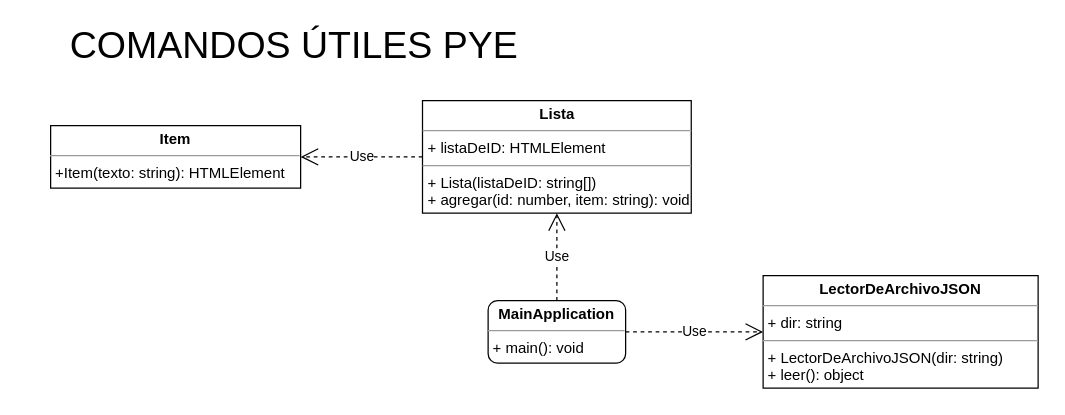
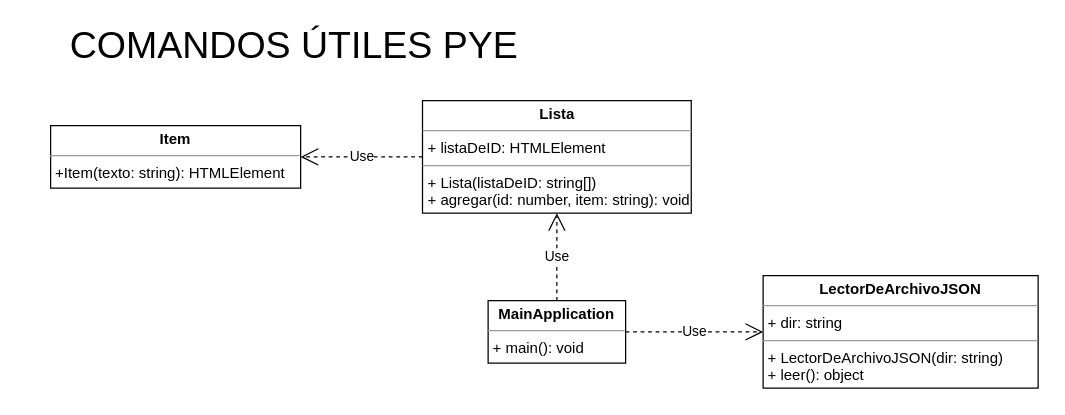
(557, 332) -> (557, 332)
